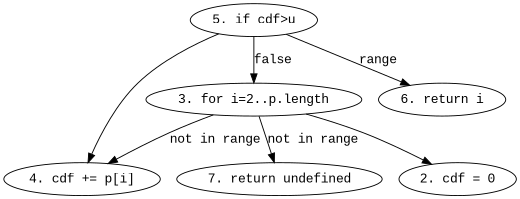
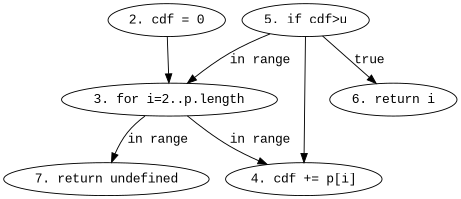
(273, 60) -> (260, 60)
(378, 60) -> (370, 60)
(366, 134) -> (168, 55)
(215, 139) -> (260, 139)
(313, 139) -> (158, 139)
